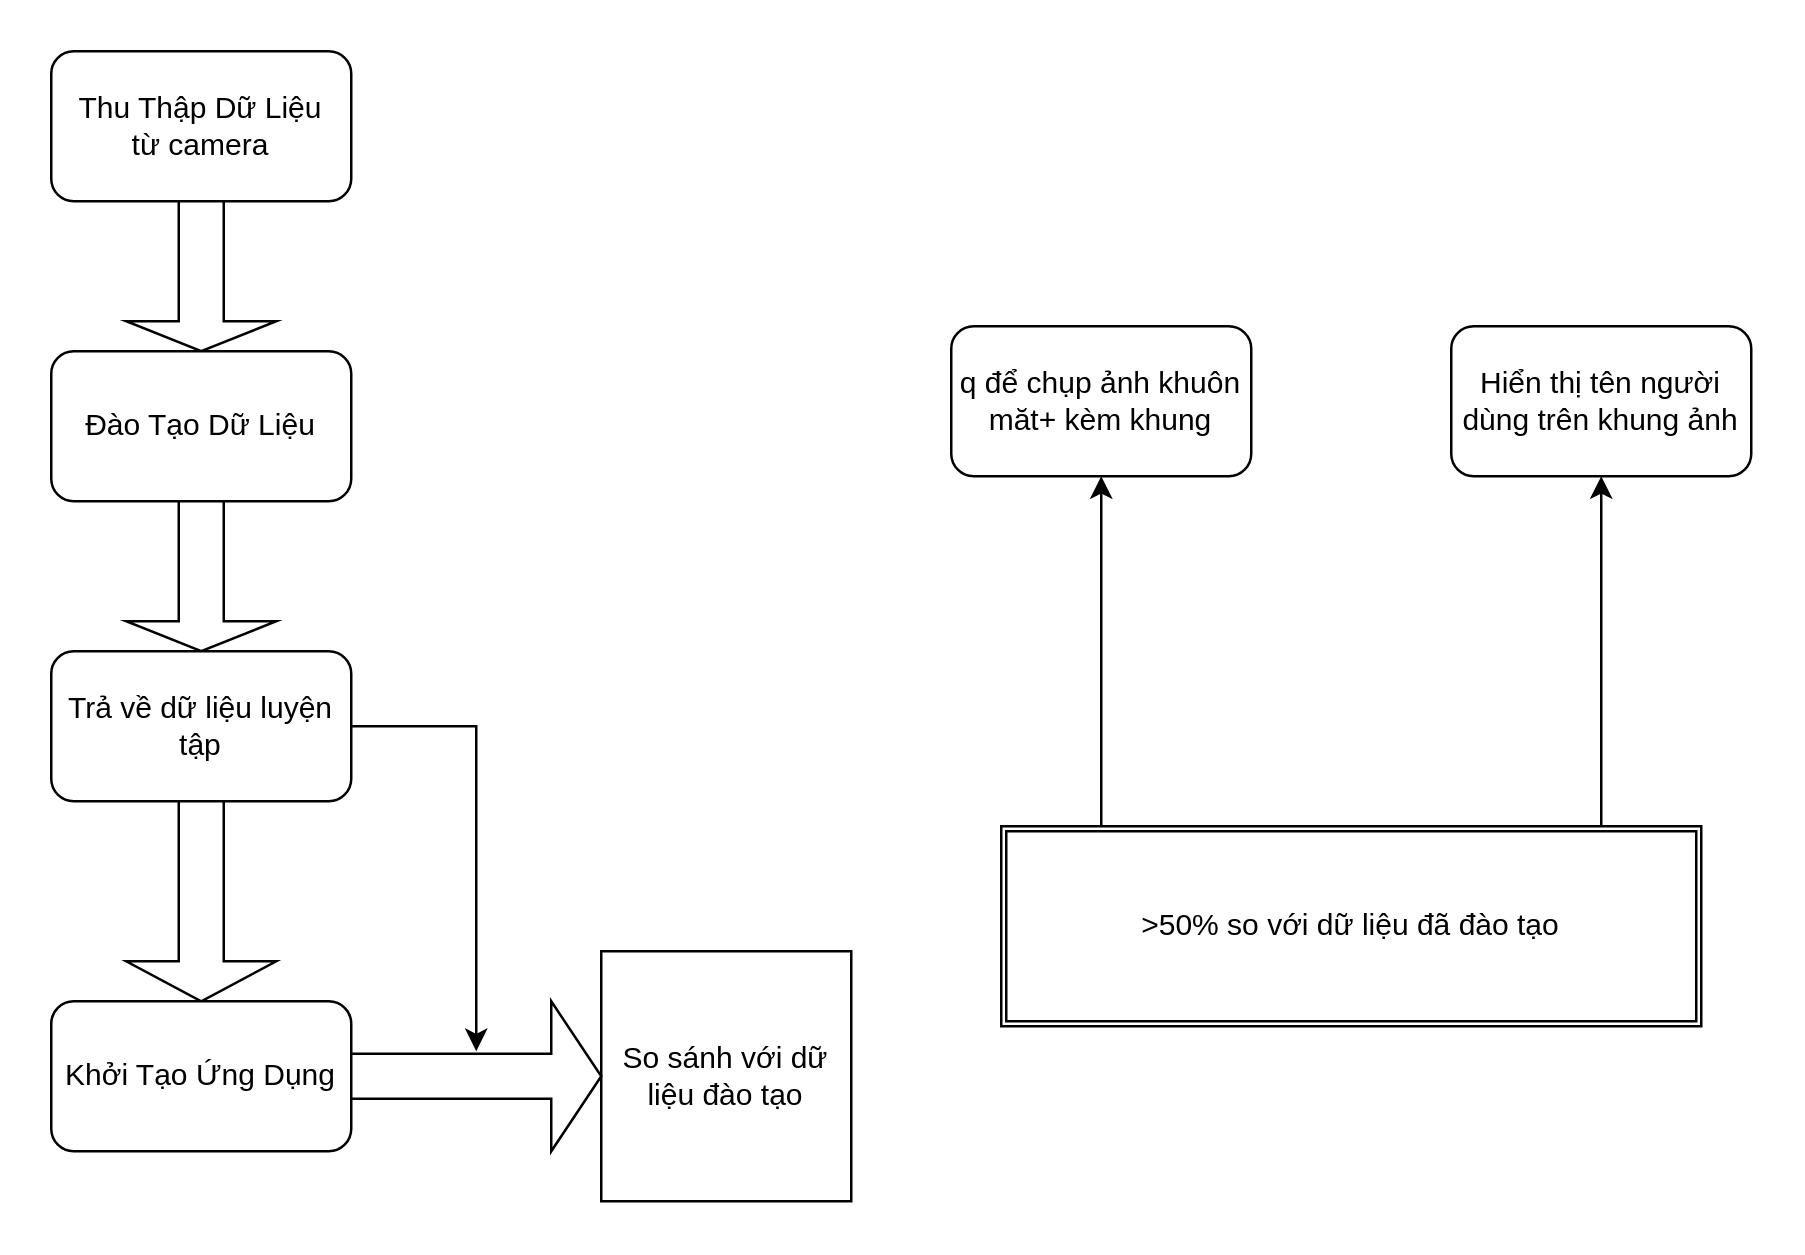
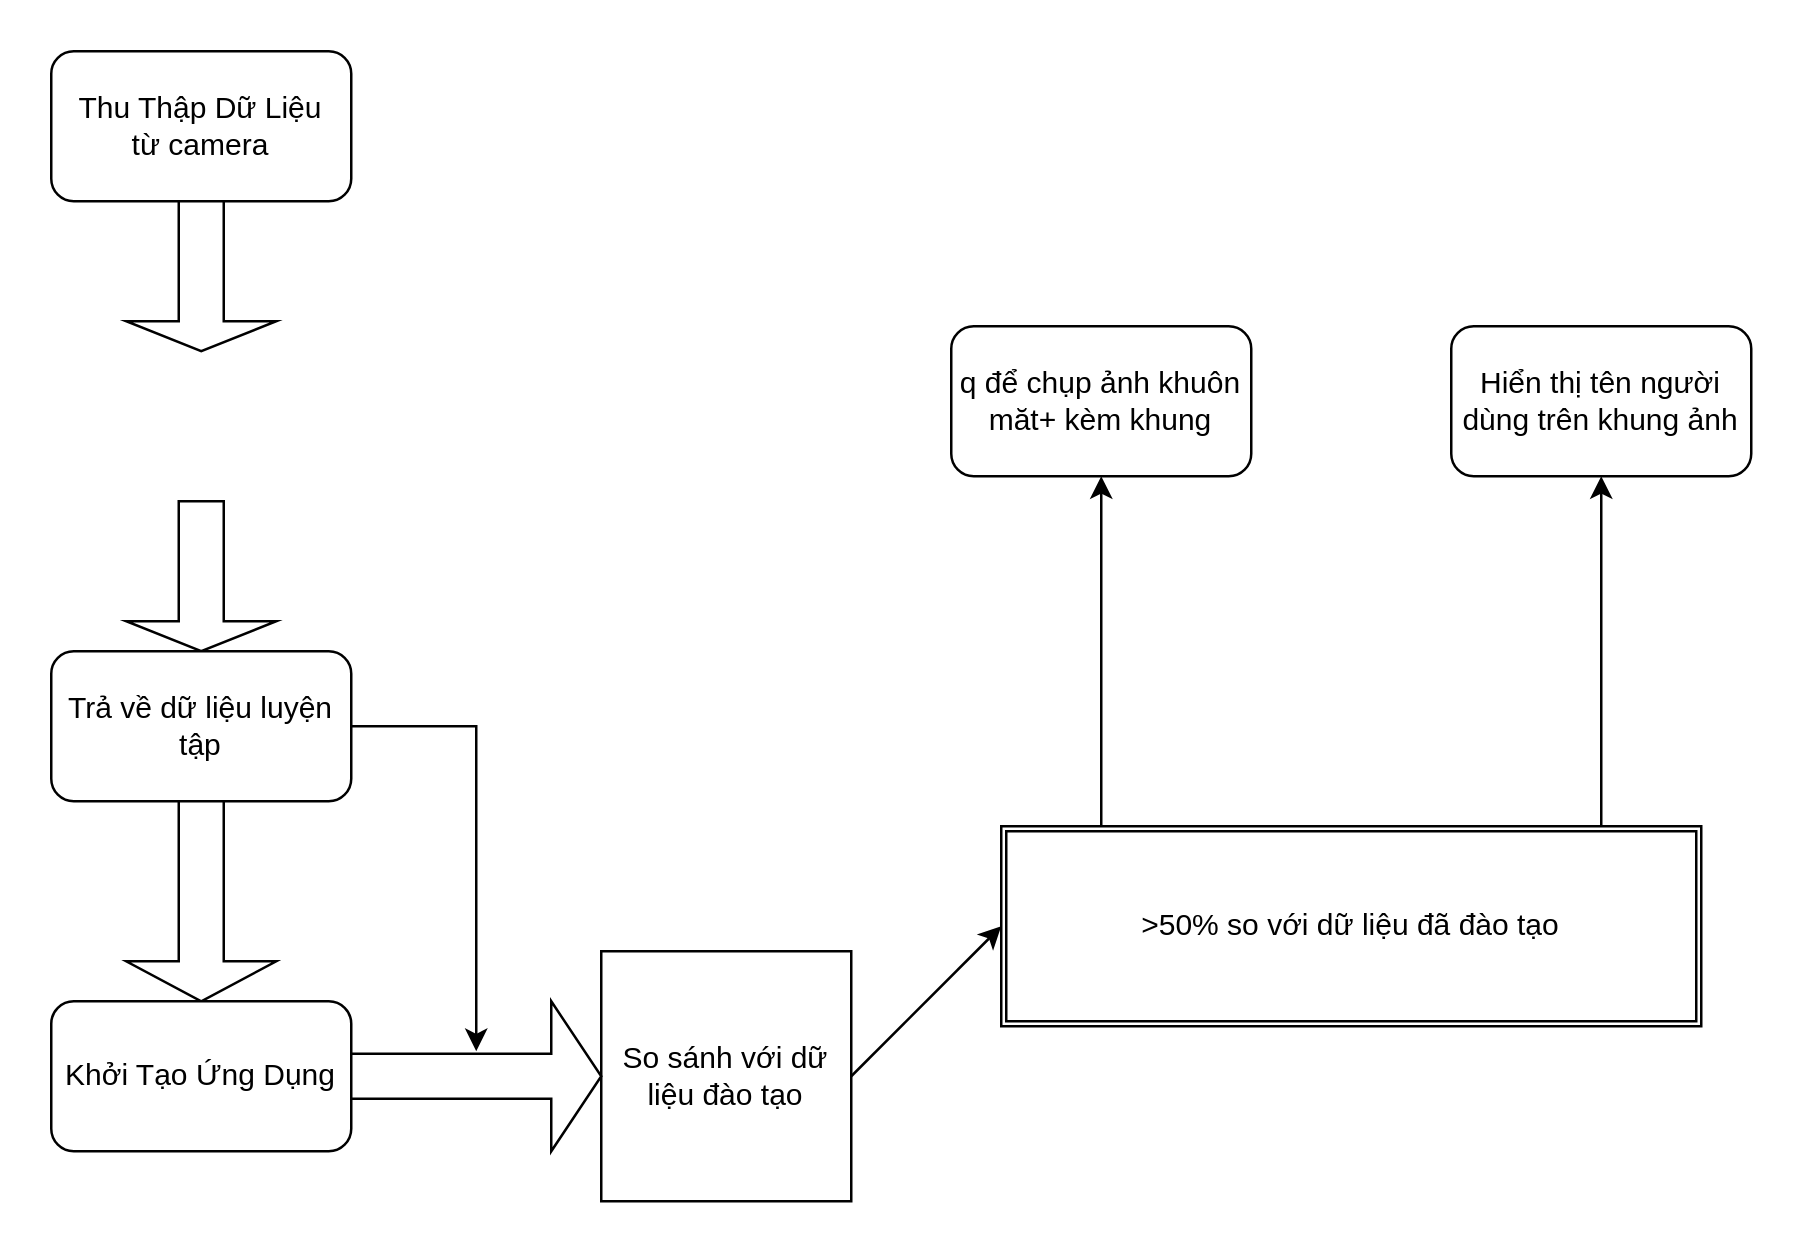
(201, 426) -> none
none -> (921, 1007)
